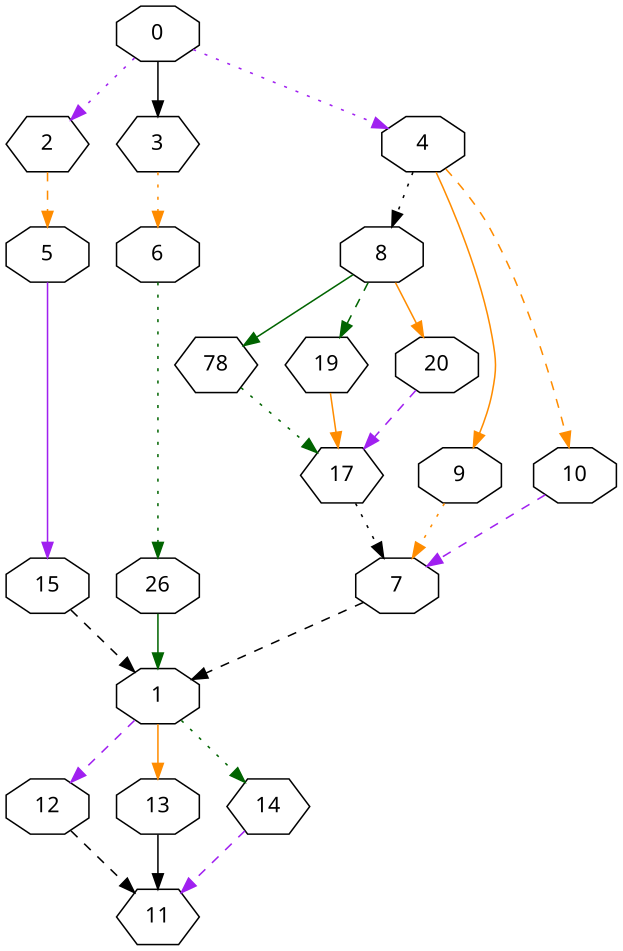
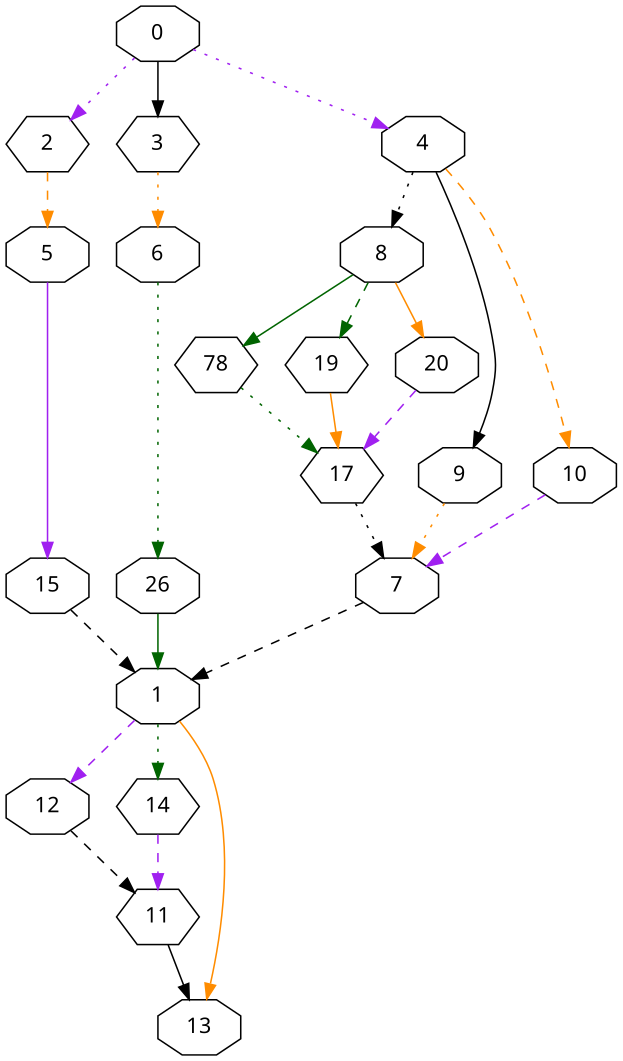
(484, 300) -> (484, 300)
(158, 854) -> (176, 965)
